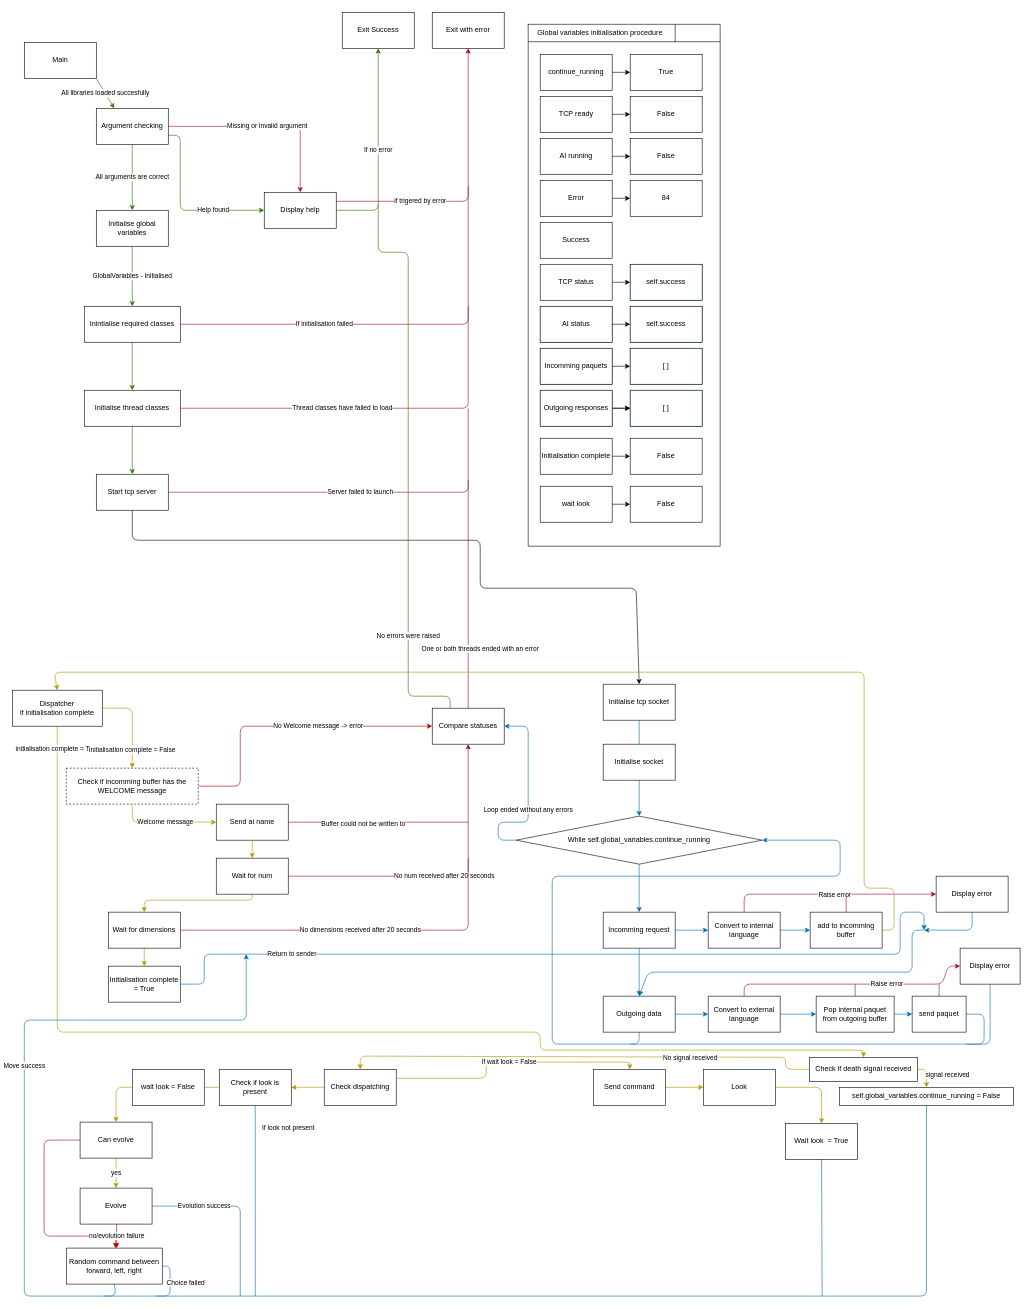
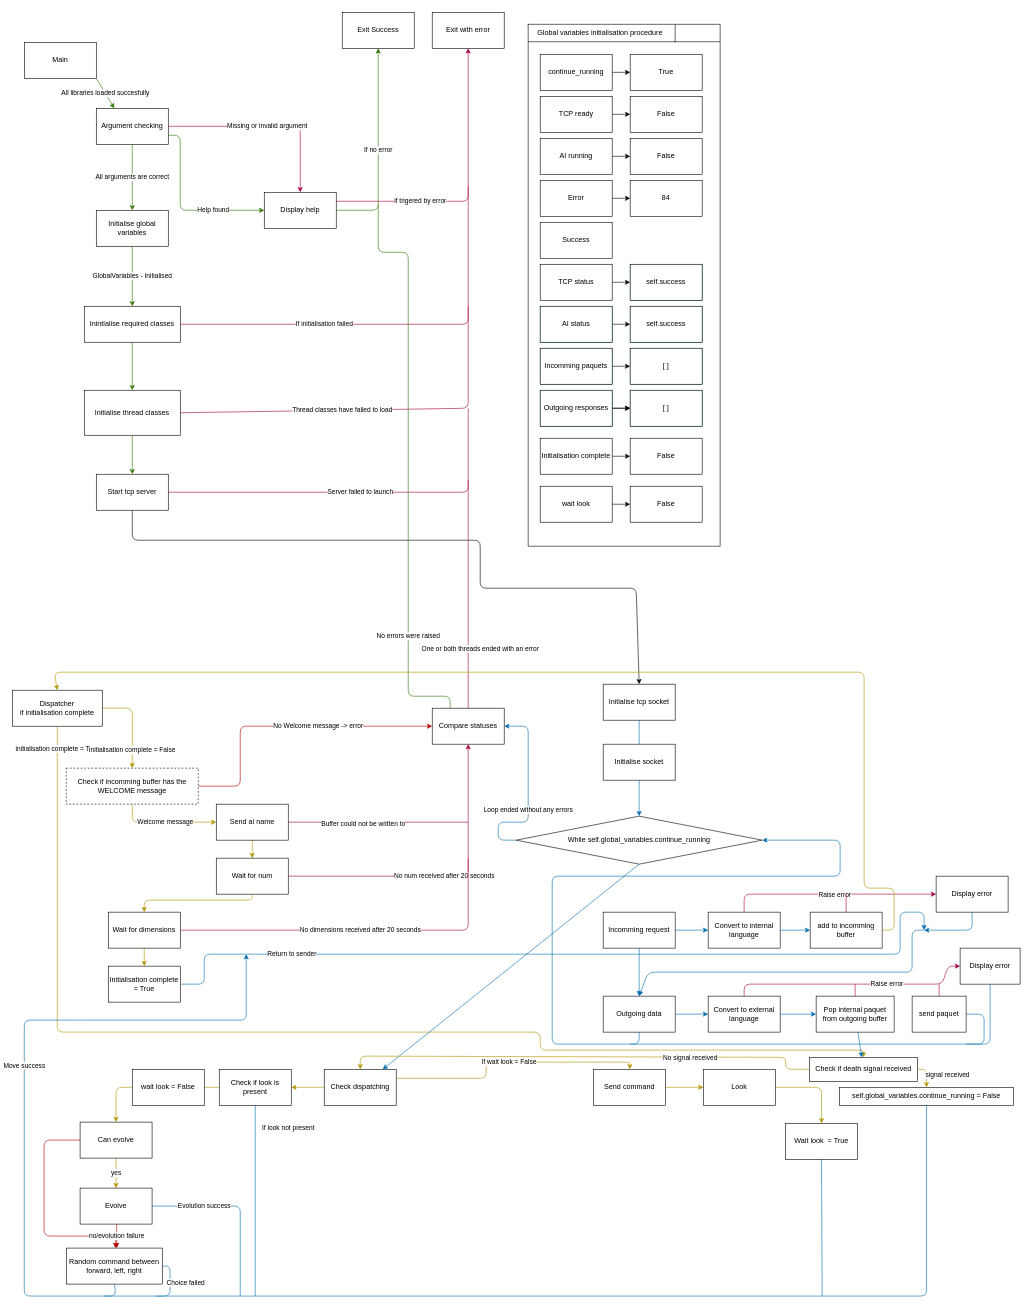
(132, 408) -> (132, 413)
(639, 865) -> (455, 1011)
(906, 1014) -> (860, 1043)
